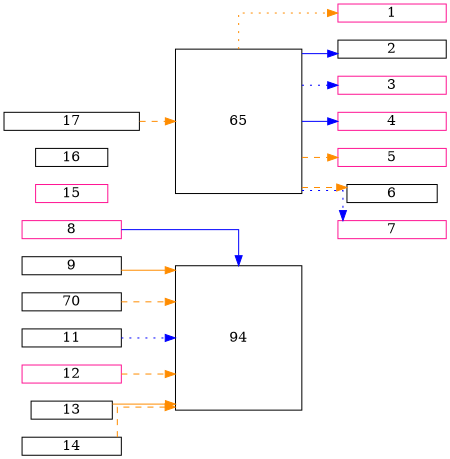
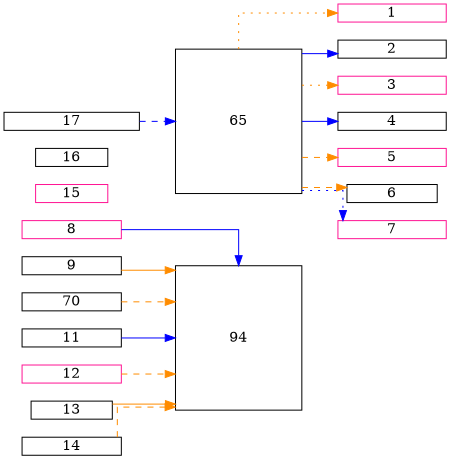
(315, 85) -> (315, 85)
(152, 121) -> (152, 121)
(392, 121) -> (392, 121)
(143, 338) -> (143, 338)
